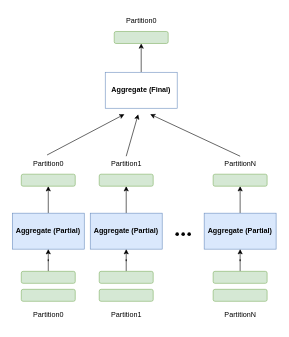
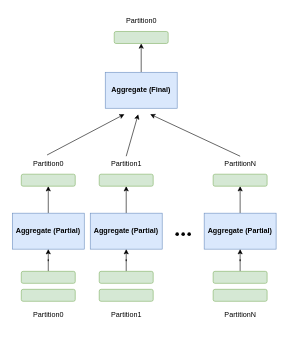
(141, 90) -> (141, 90)
